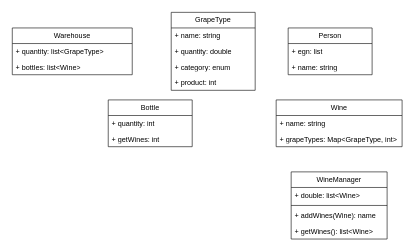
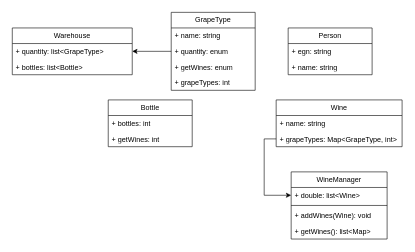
none -> (137, 51)
(207, 52) -> (203, 52)
(309, 52) -> (314, 52)
(52, 68) -> (56, 68)
(204, 68) -> (203, 68)
(199, 83) -> (205, 83)
(137, 124) -> (135, 124)
none -> (264, 139)
(335, 216) -> (334, 216)
(337, 232) -> (336, 232)
